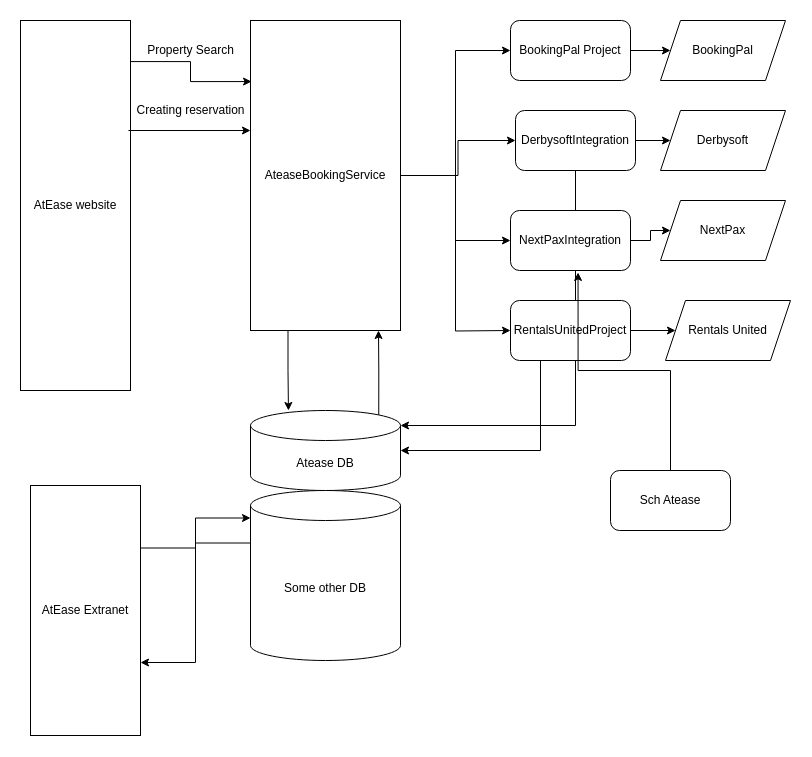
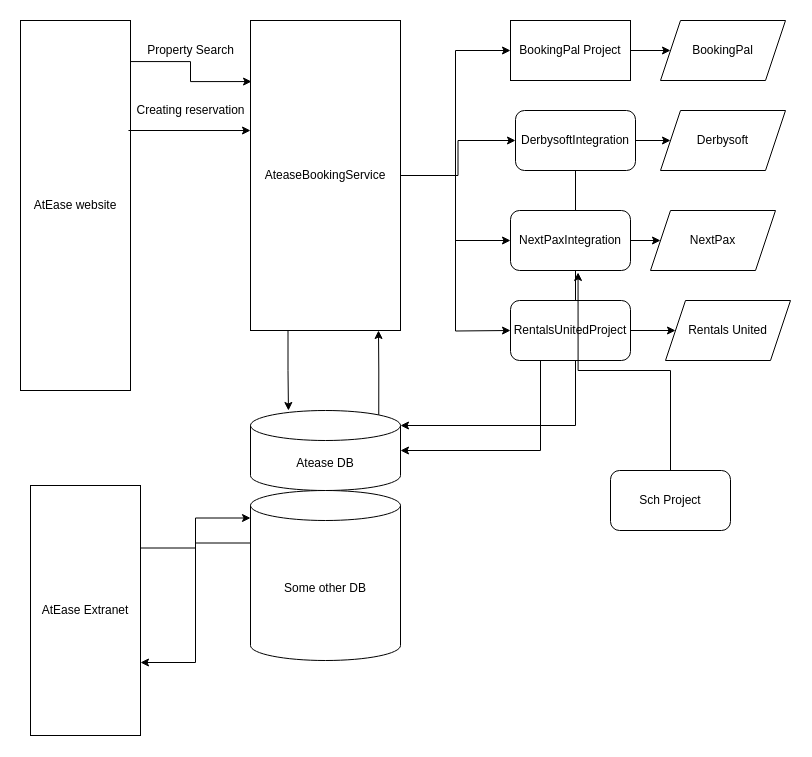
(571, 51) -> (571, 51)
(723, 231) -> (713, 241)
(671, 501) -> (671, 501)
